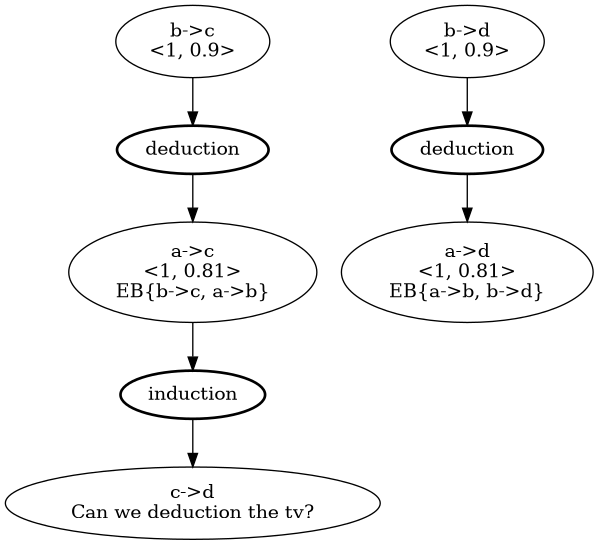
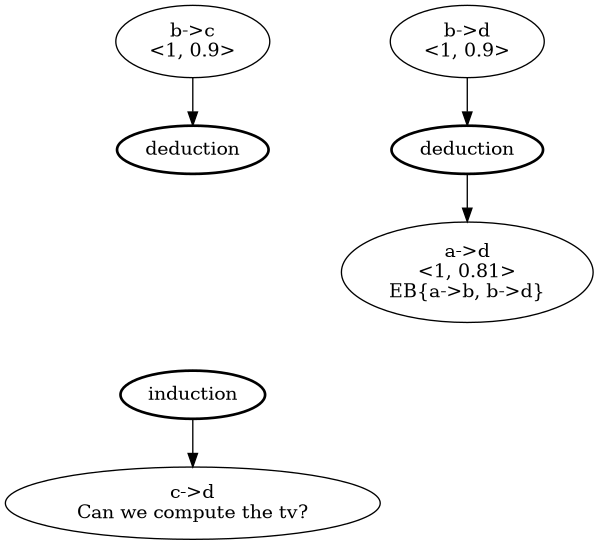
(193, 272) -> none
(193, 503) -> (193, 503)
